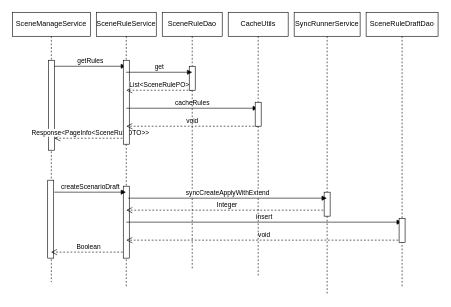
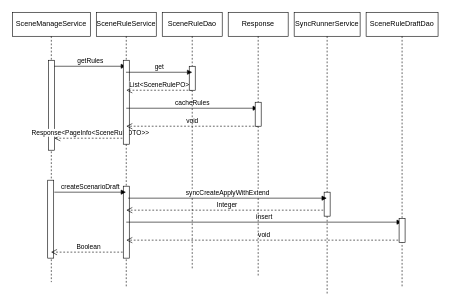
(258, 24) -> (258, 24)
